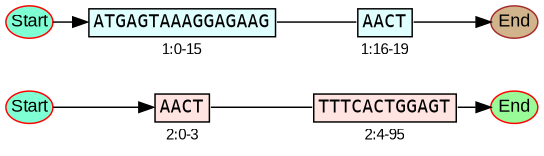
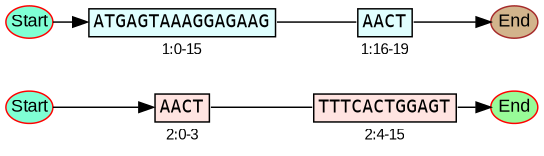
(385, 135) -> (385, 135)
